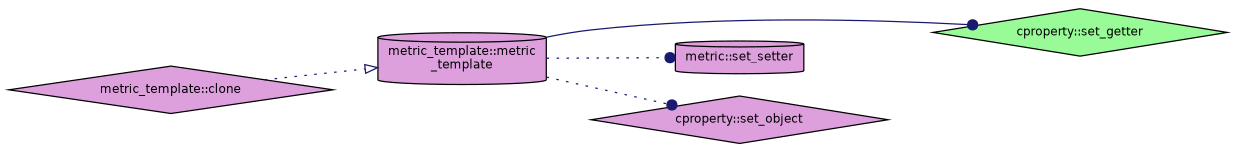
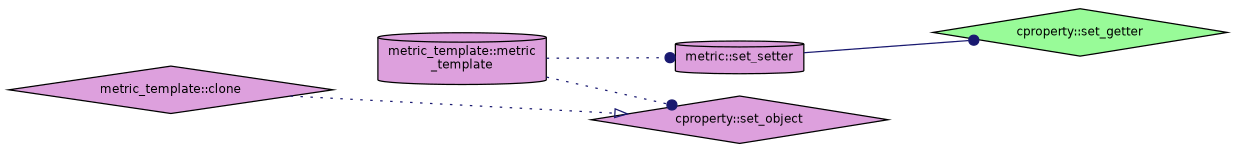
(757, 20) -> (886, 47)
(315, 74) -> (453, 105)
